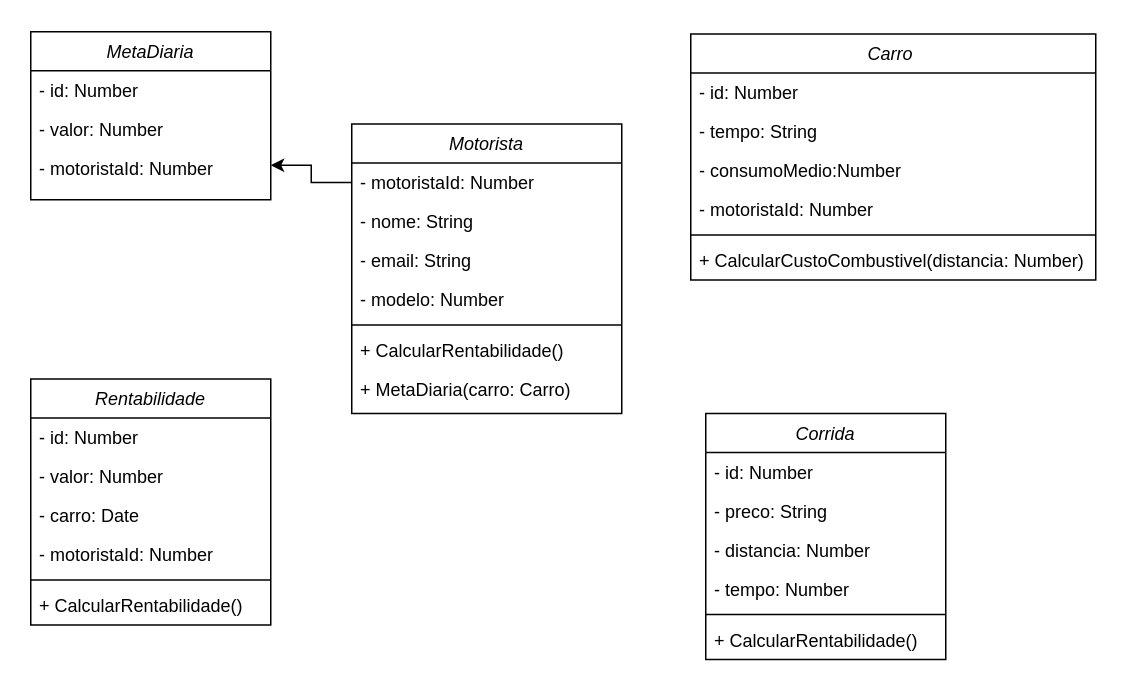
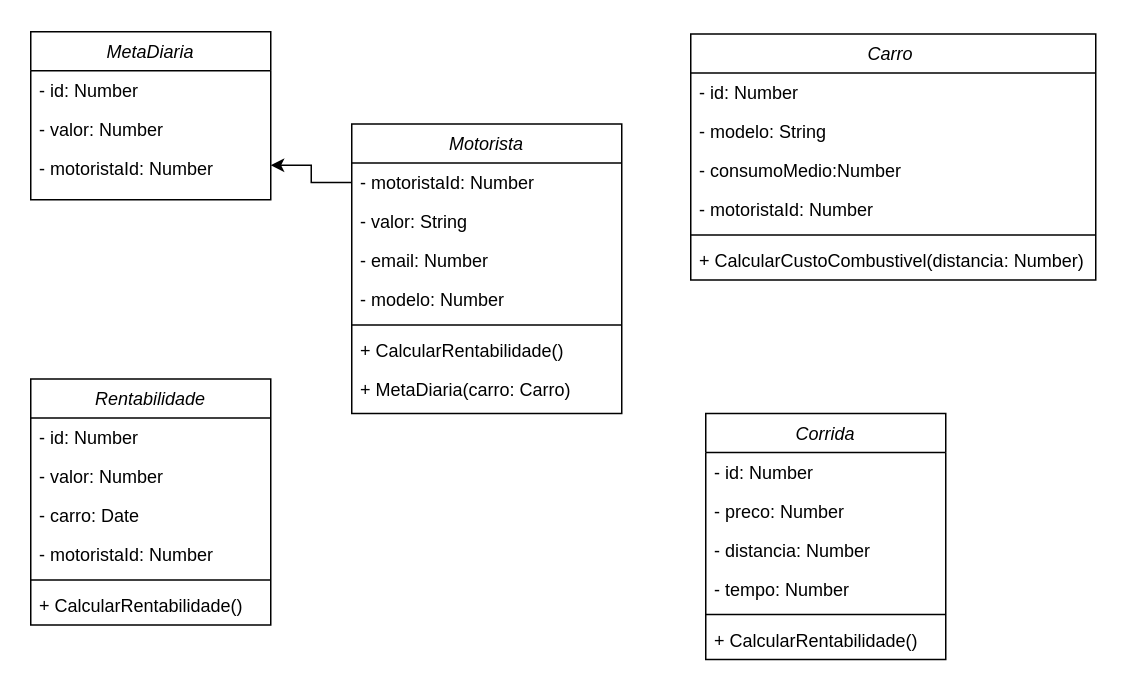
(765, 132) -> (768, 132)
(421, 222) -> (424, 222)
(422, 261) -> (424, 261)
(780, 512) -> (783, 512)
